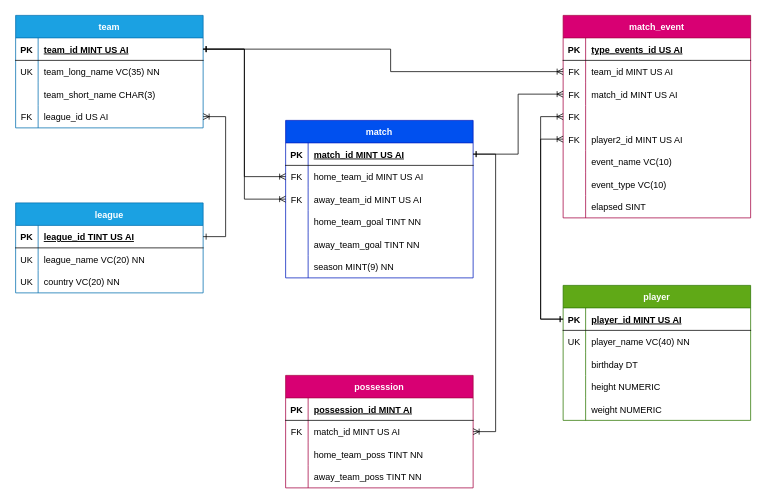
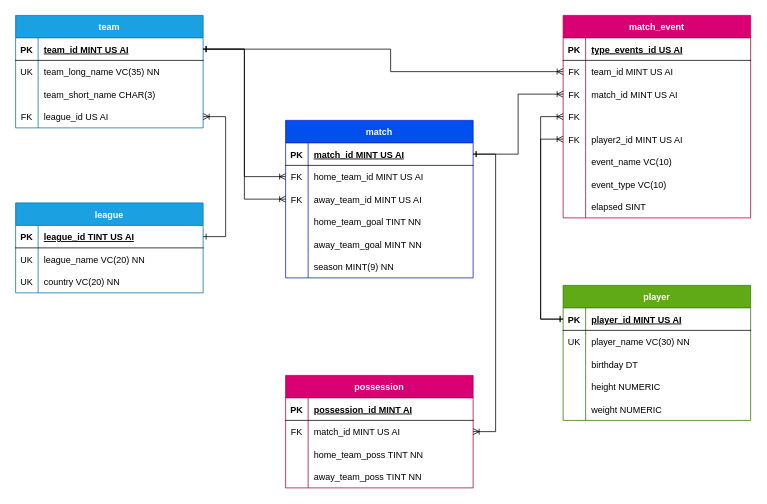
(365, 245) -> (365, 245)
(640, 342) -> (640, 342)
